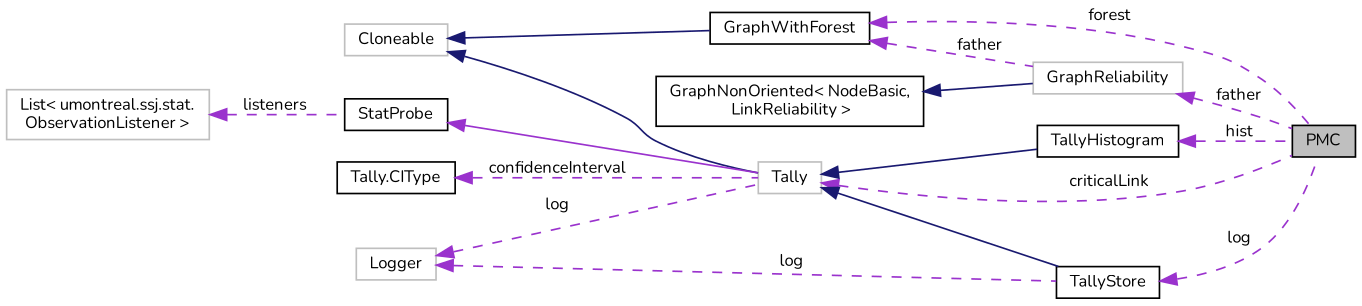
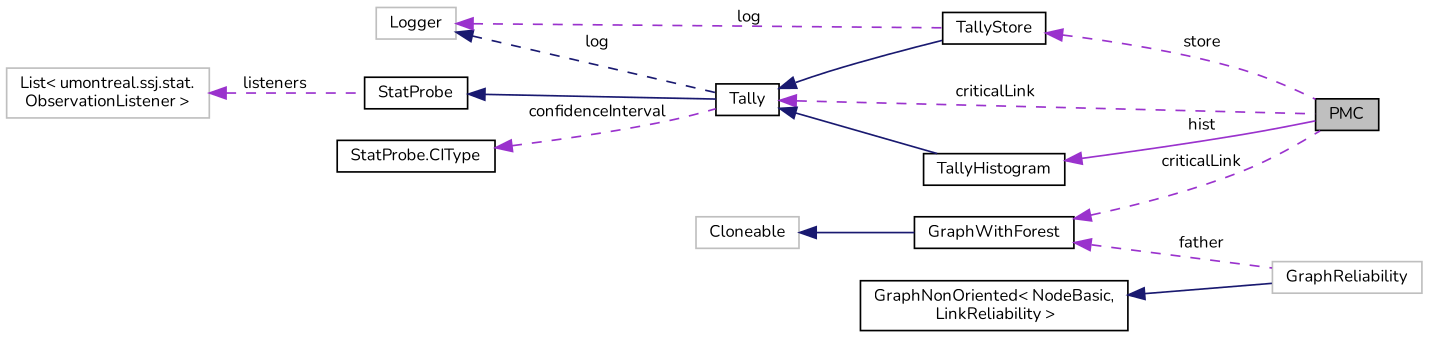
(1108, 16) -> (1200, 162)
(614, 112) -> none
(1243, 112) -> none
(1244, 141) -> (1199, 142)
(611, 149) -> (600, 97)
(396, 178) -> (416, 156)
(790, 178) -> (747, 100)
(606, 218) -> (594, 64)
(1238, 238) -> (1200, 42)
